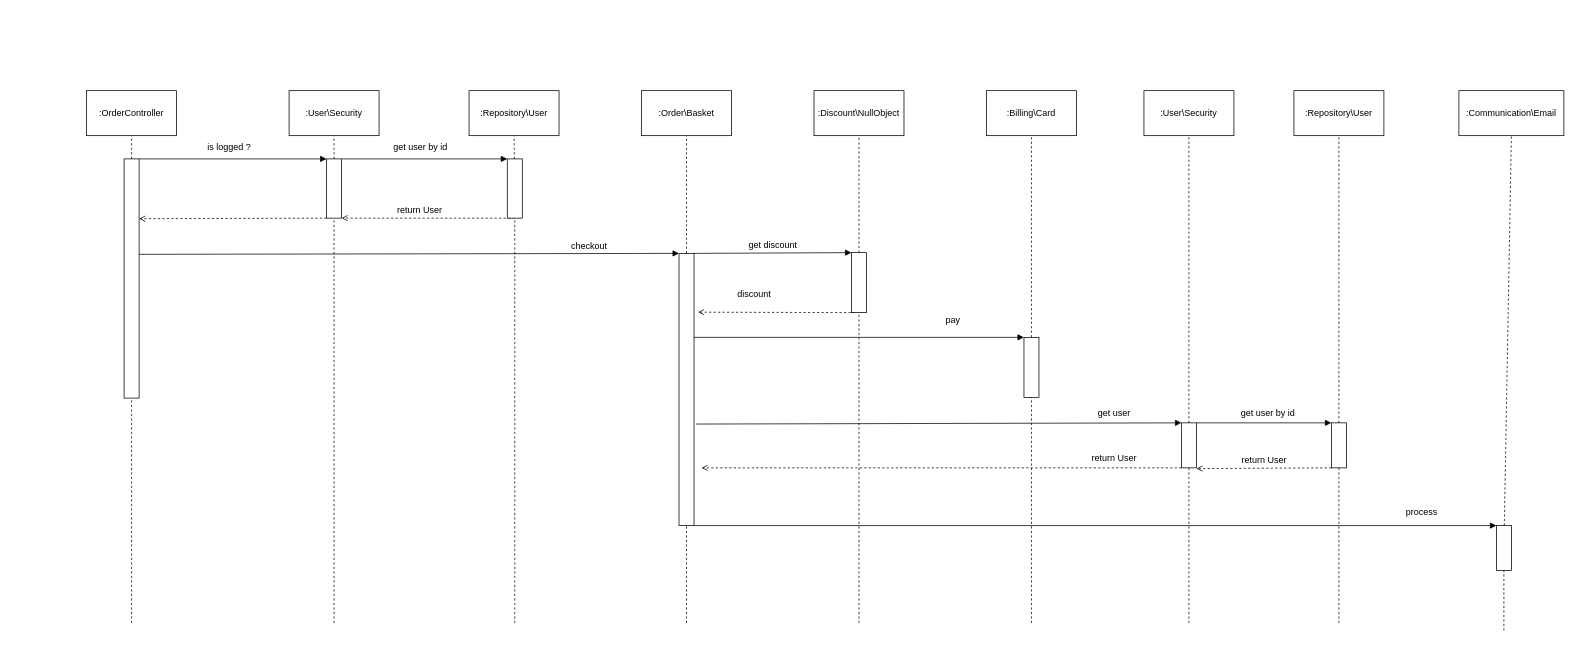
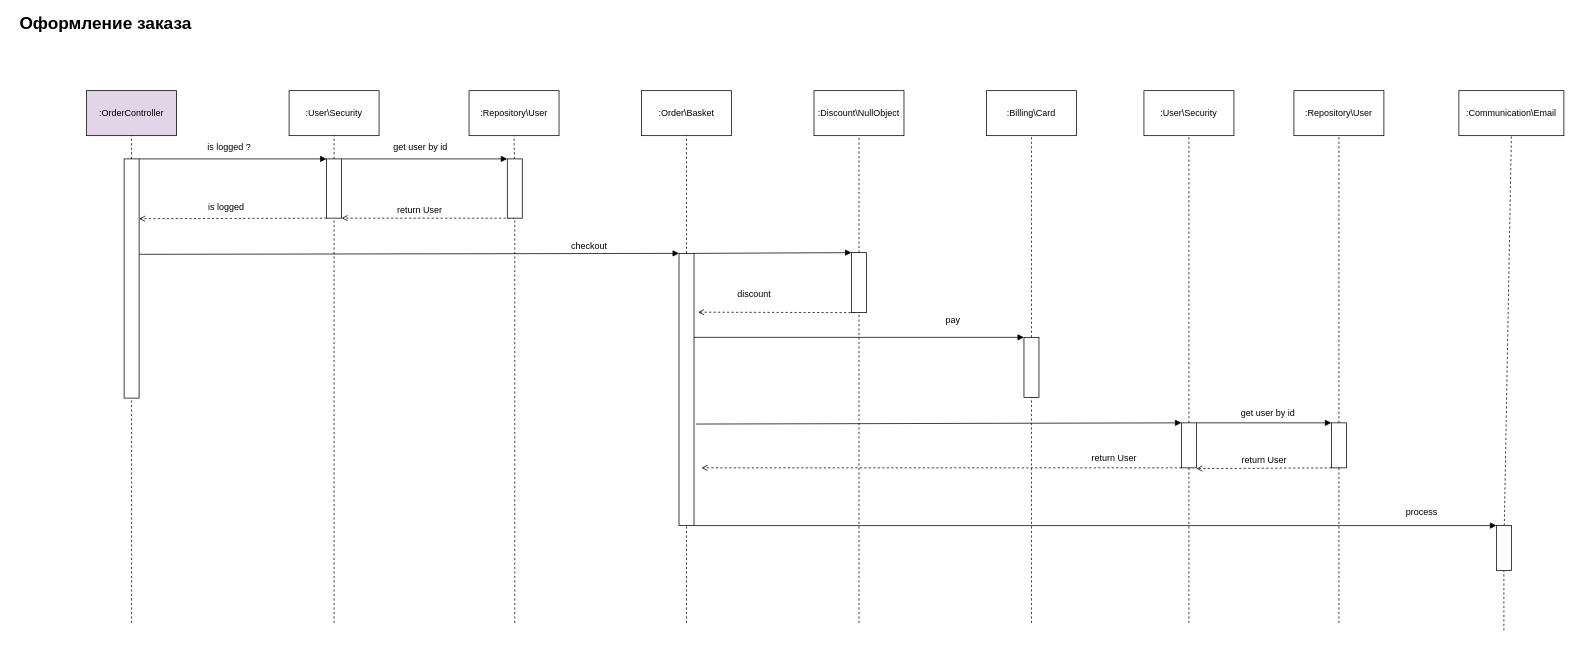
none -> (105, 23)
(132, 113) -> (132, 113)
none -> (226, 207)
(773, 245) -> none
(1114, 413) -> none
